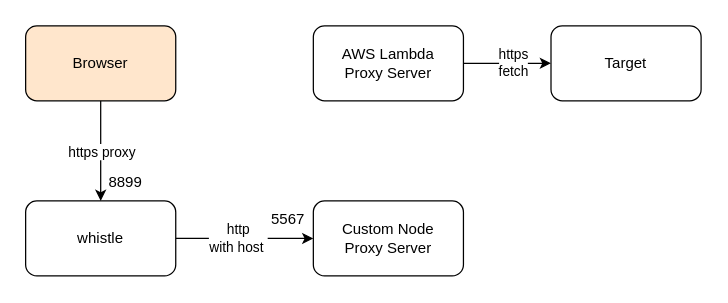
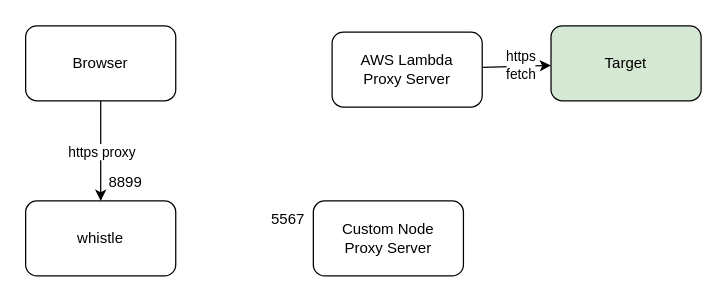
(101, 63) -> (101, 63)
(388, 63) -> (407, 69)
(626, 63) -> (626, 63)
(285, 238) -> none
